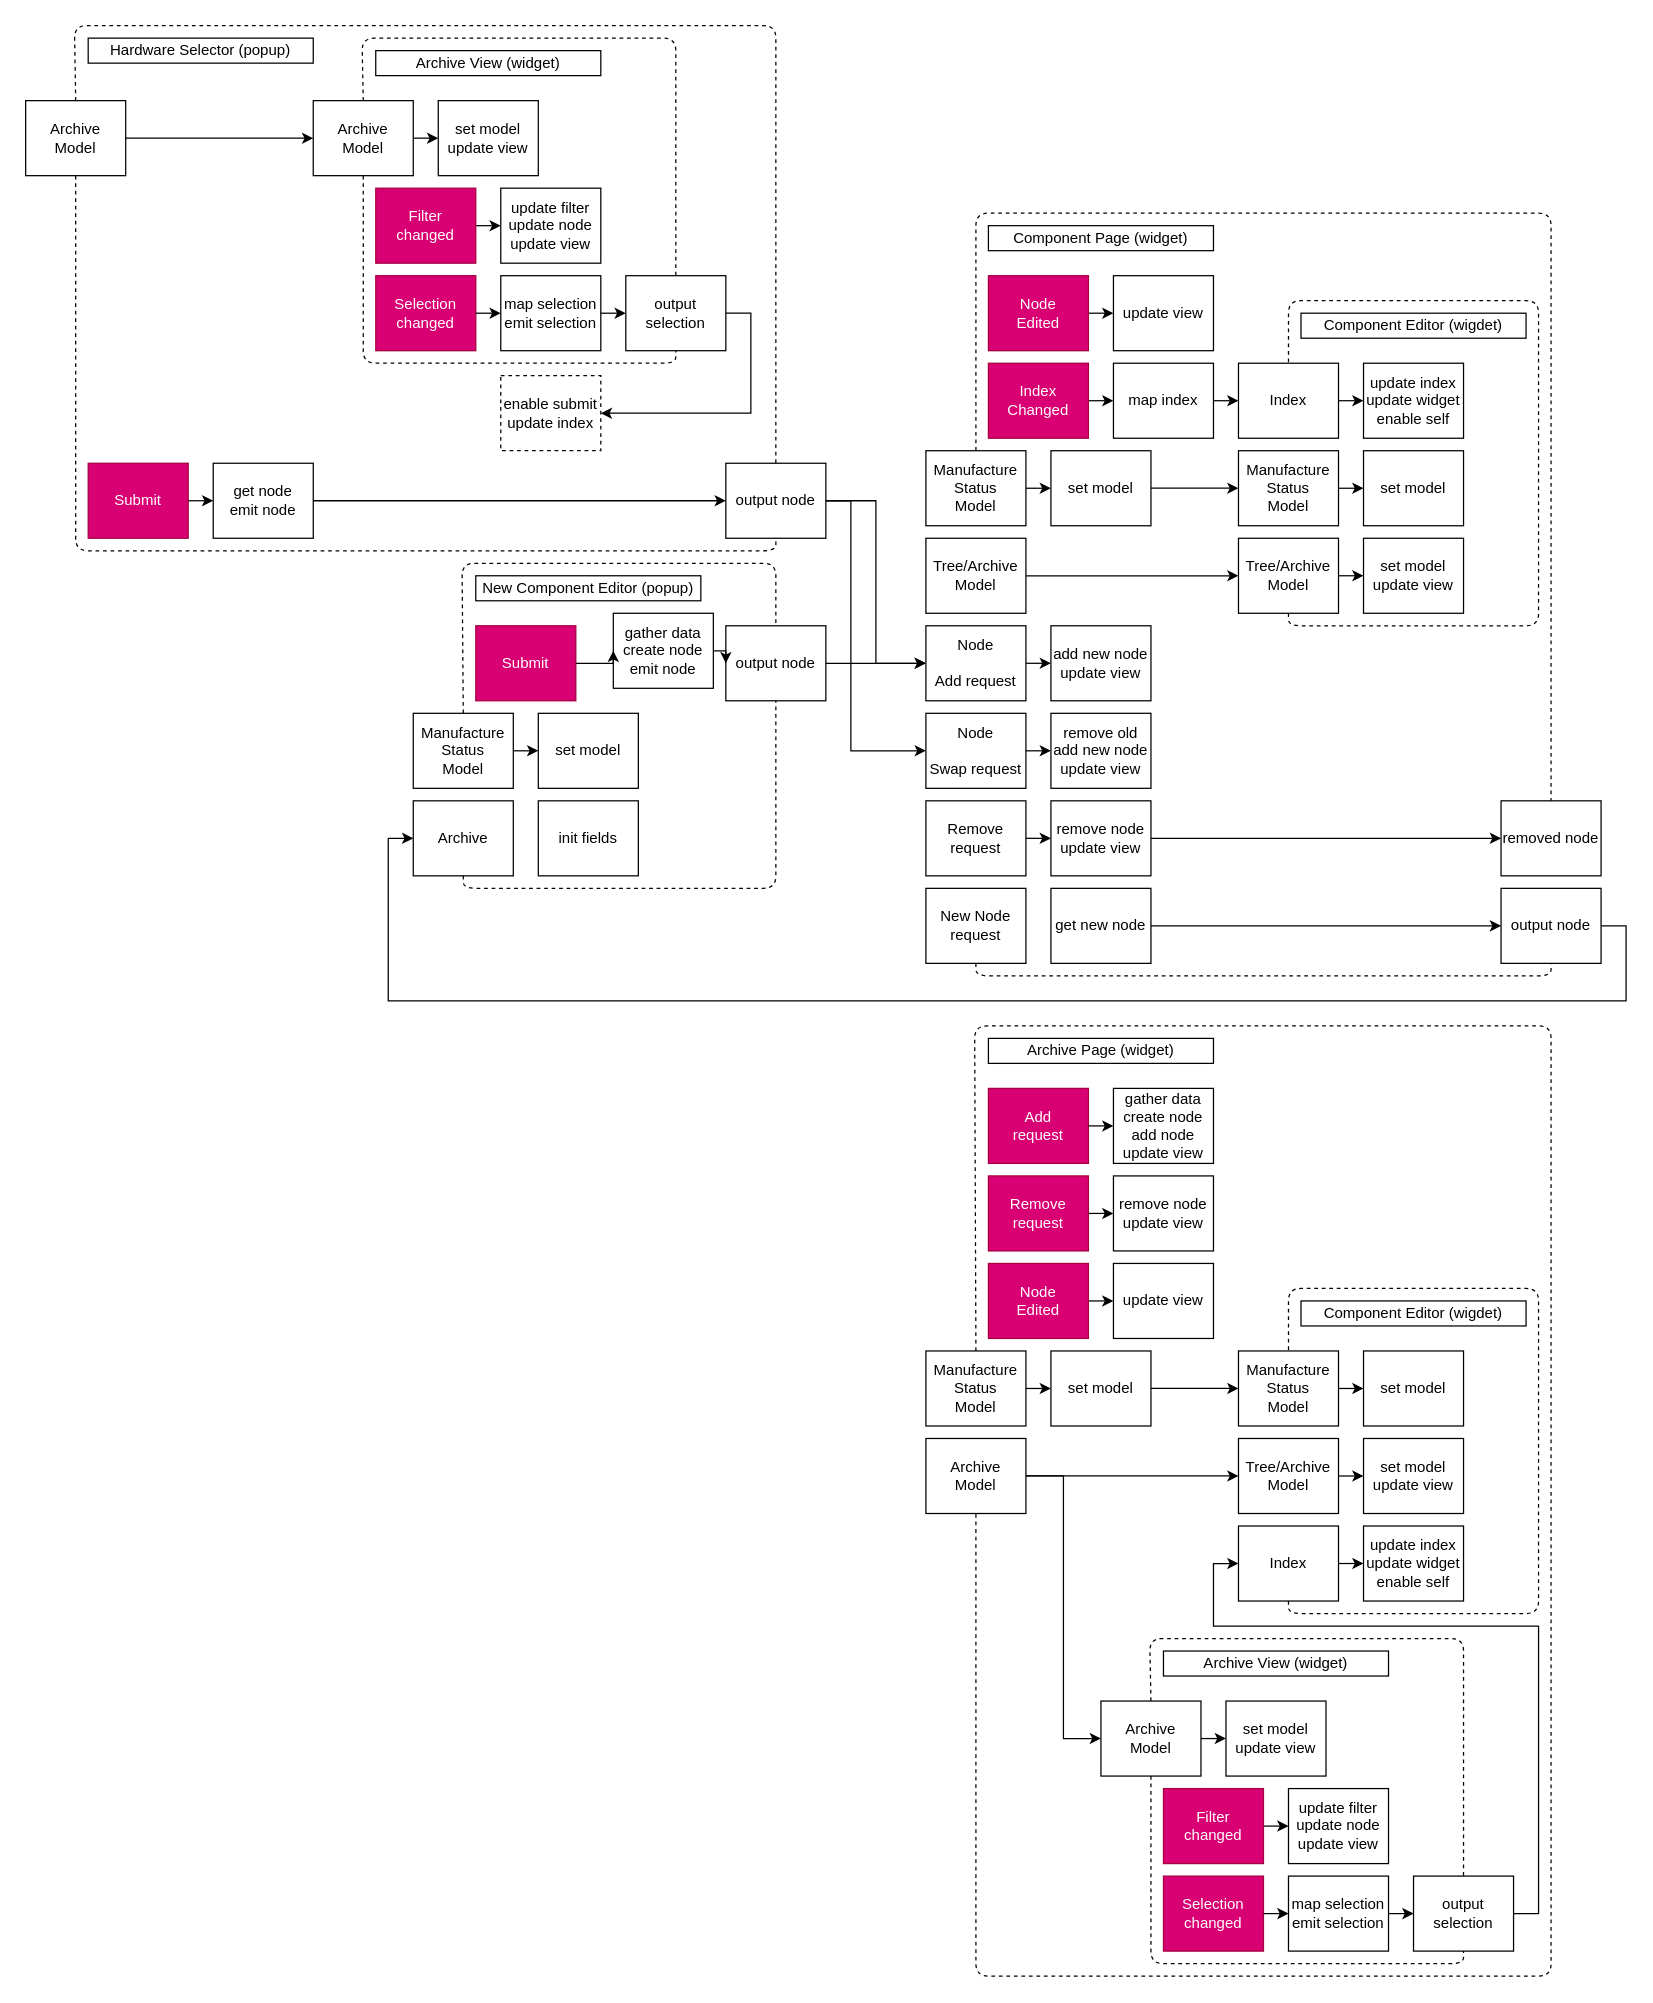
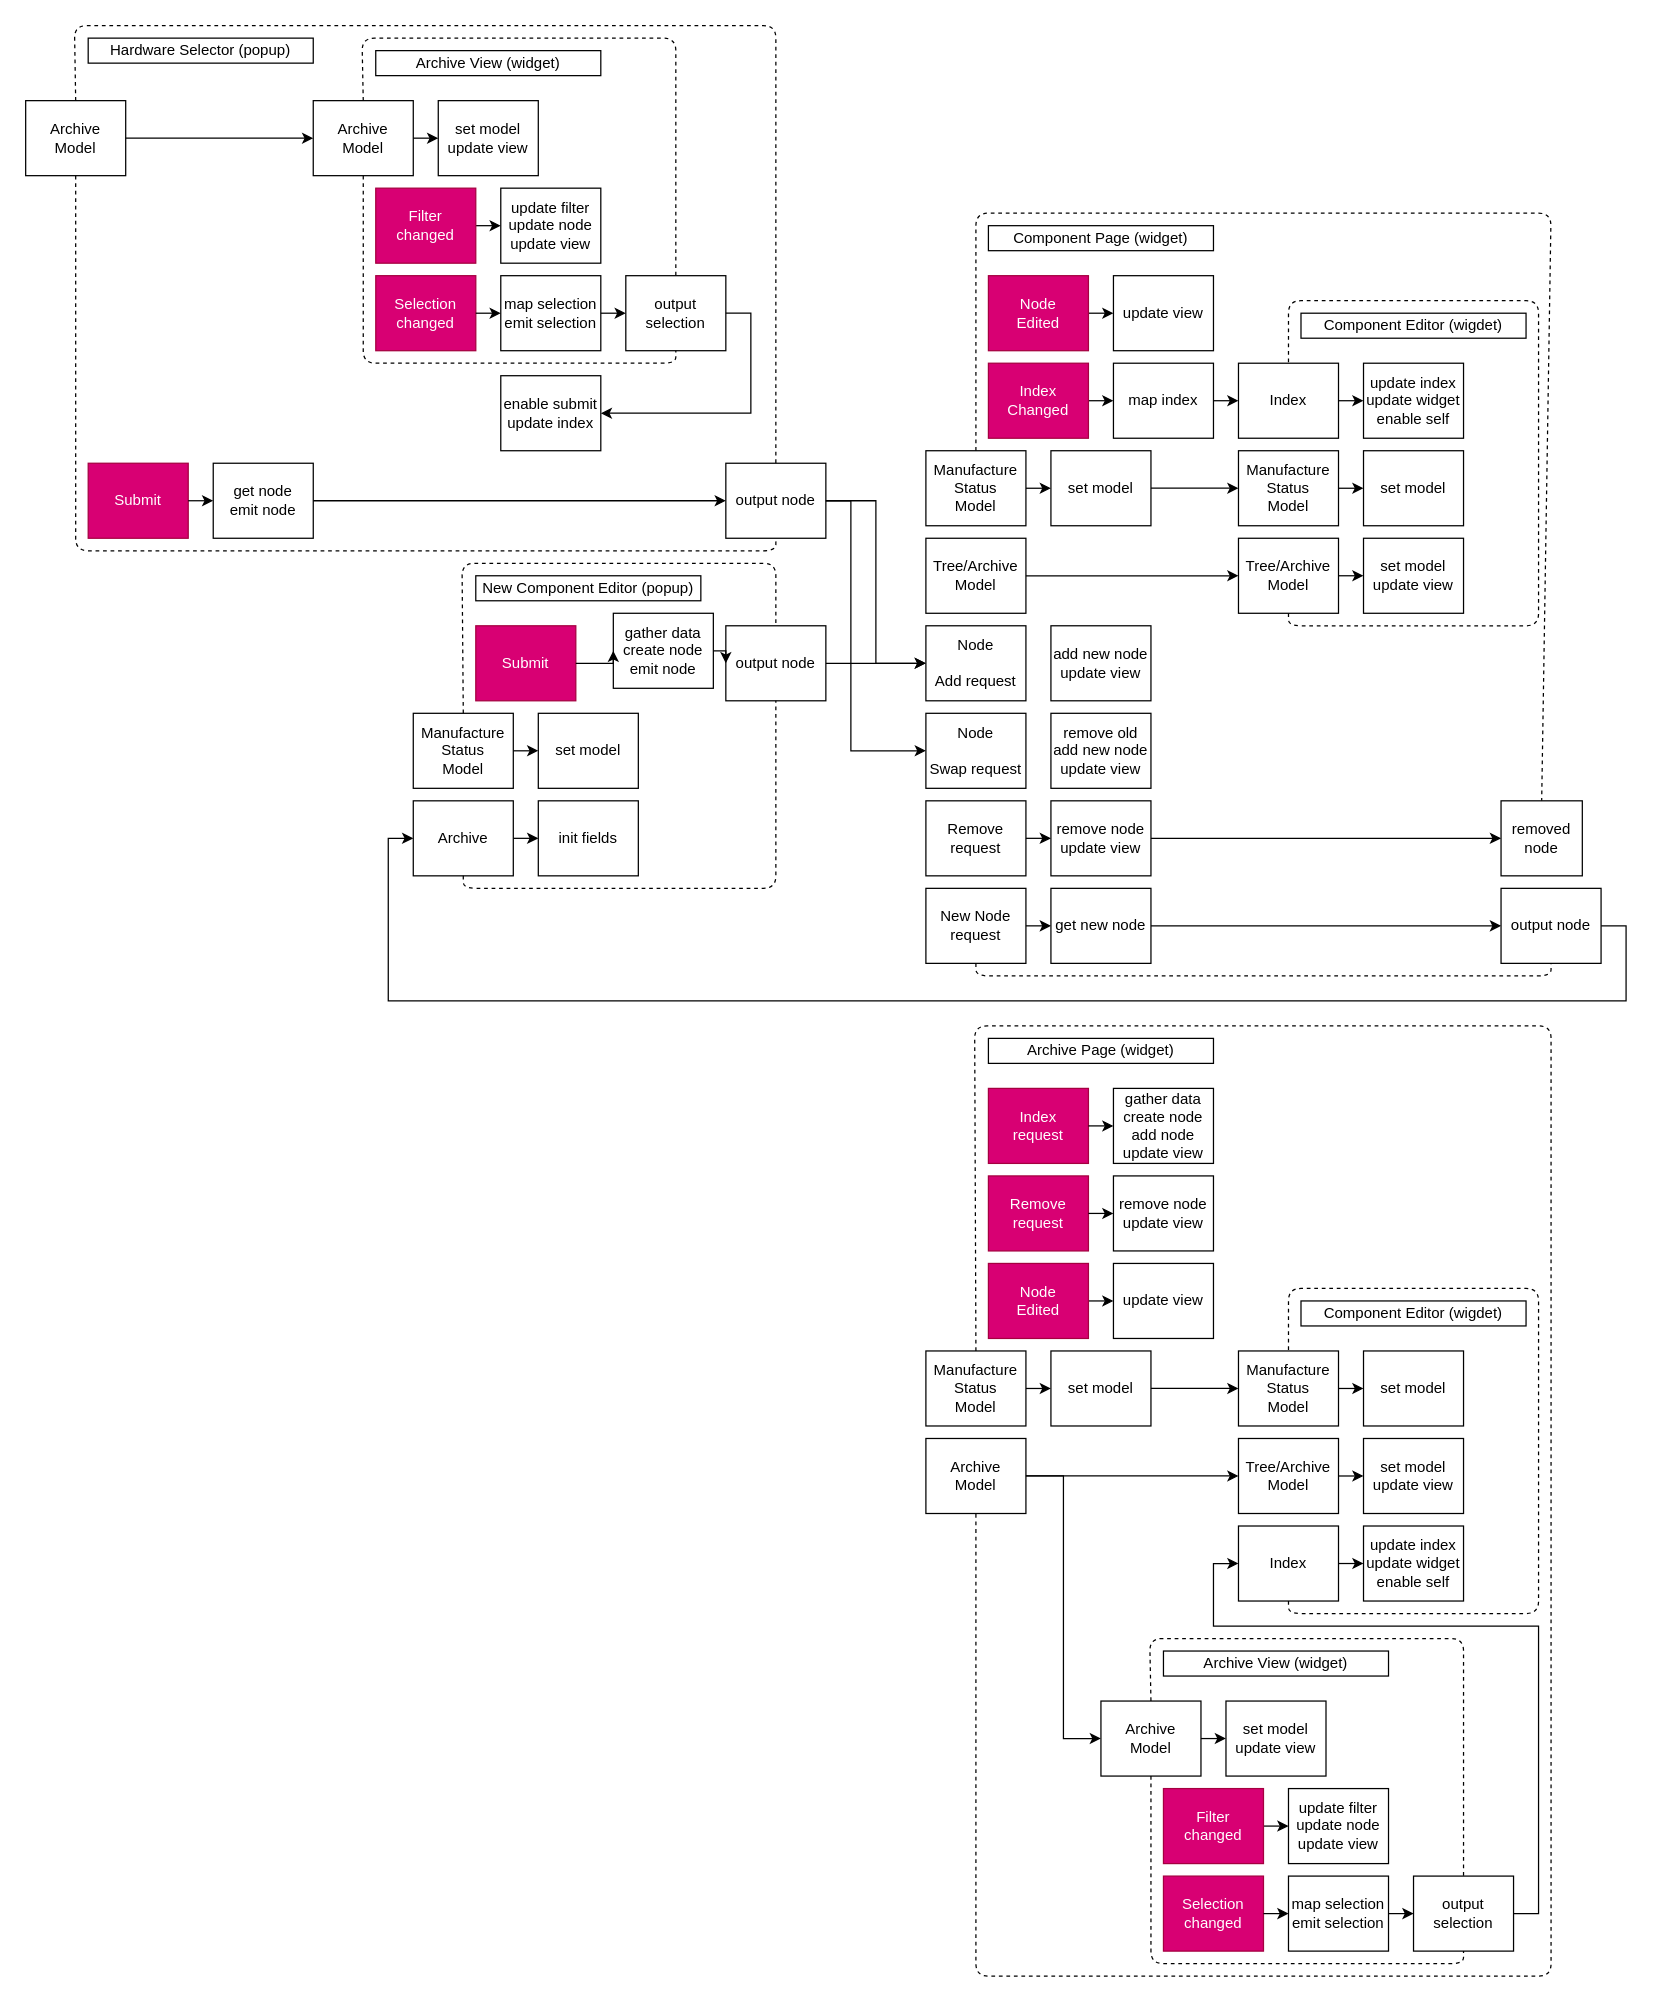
(551, 413) -> (551, 413)
(1034, 663) -> none
(1034, 751) -> none
none -> (521, 838)
(1551, 838) -> (1541, 838)
none -> (1034, 926)
(1038, 1126) -> (1038, 1126)
